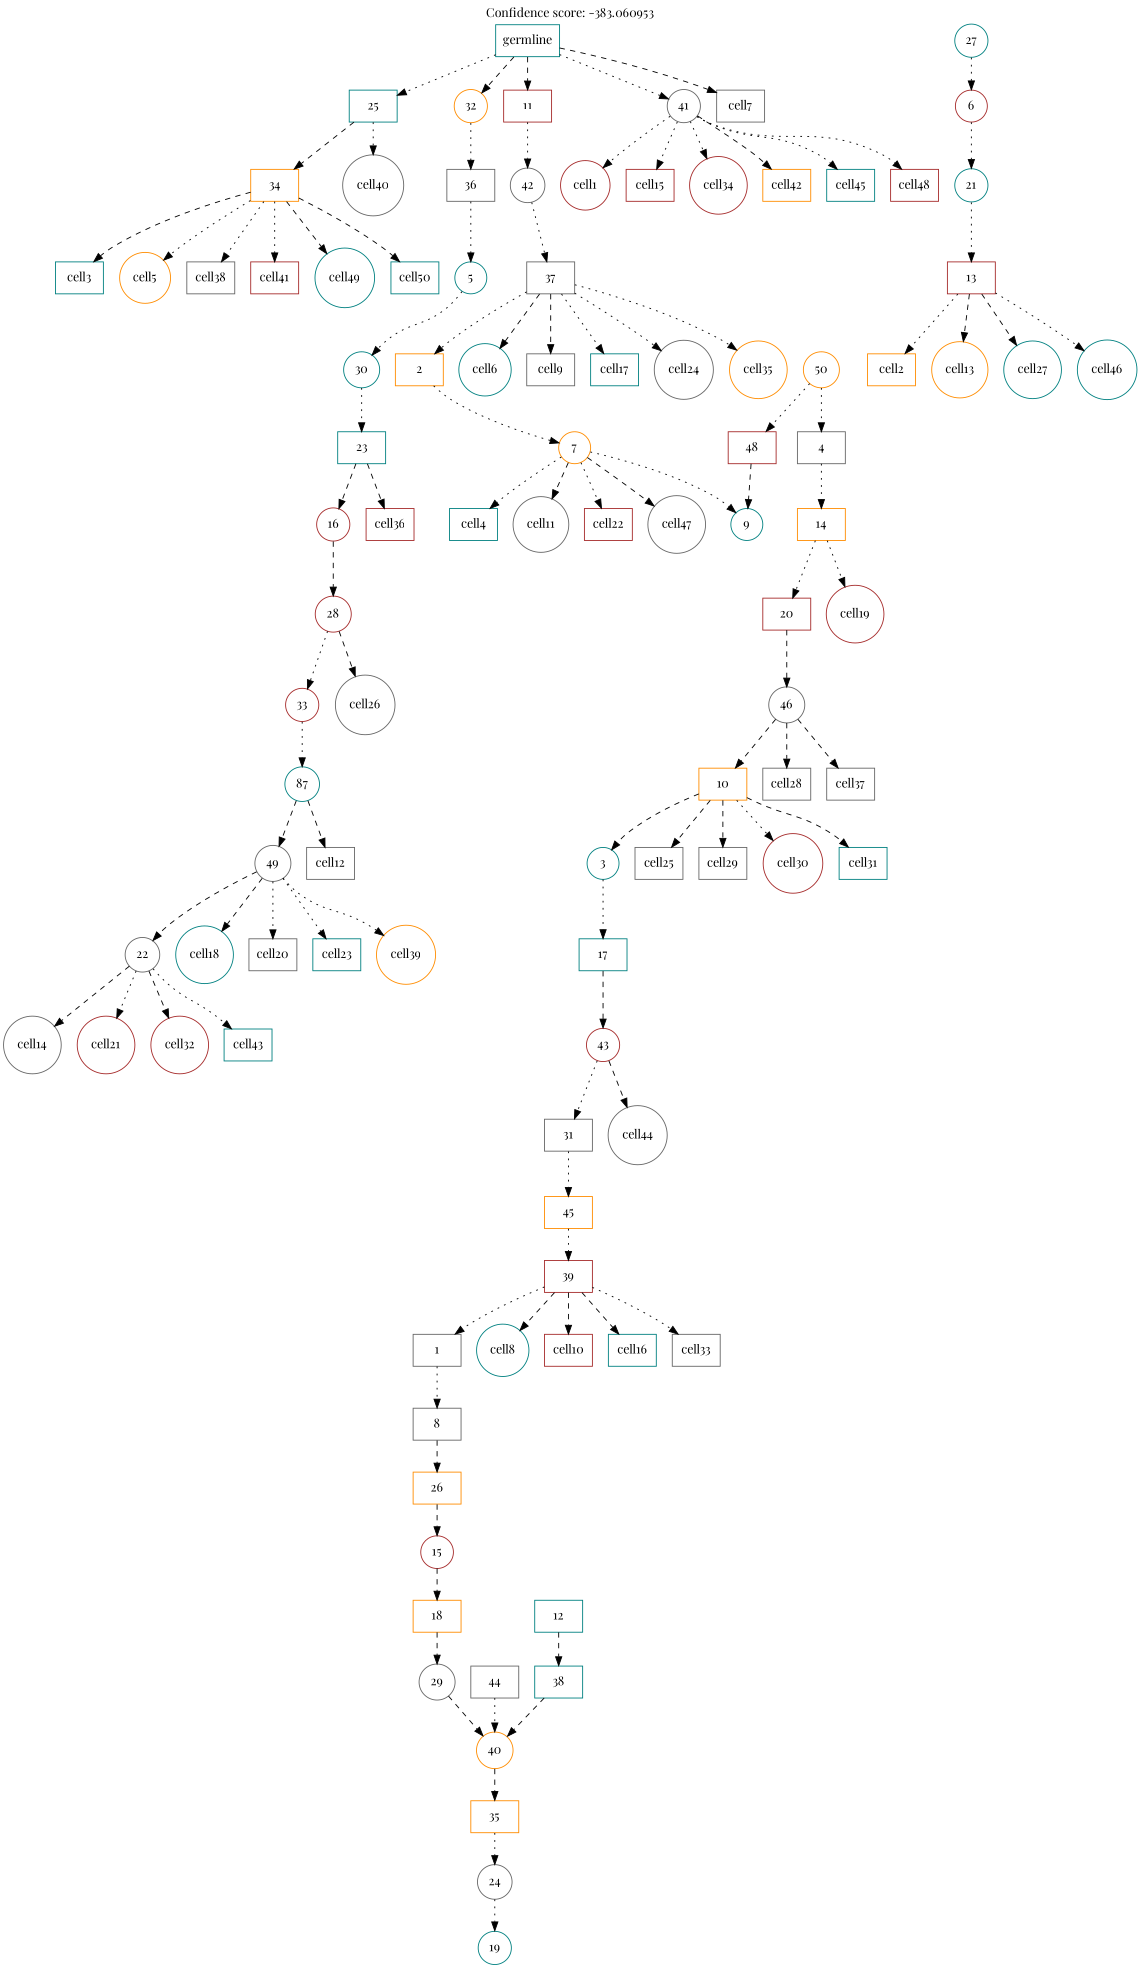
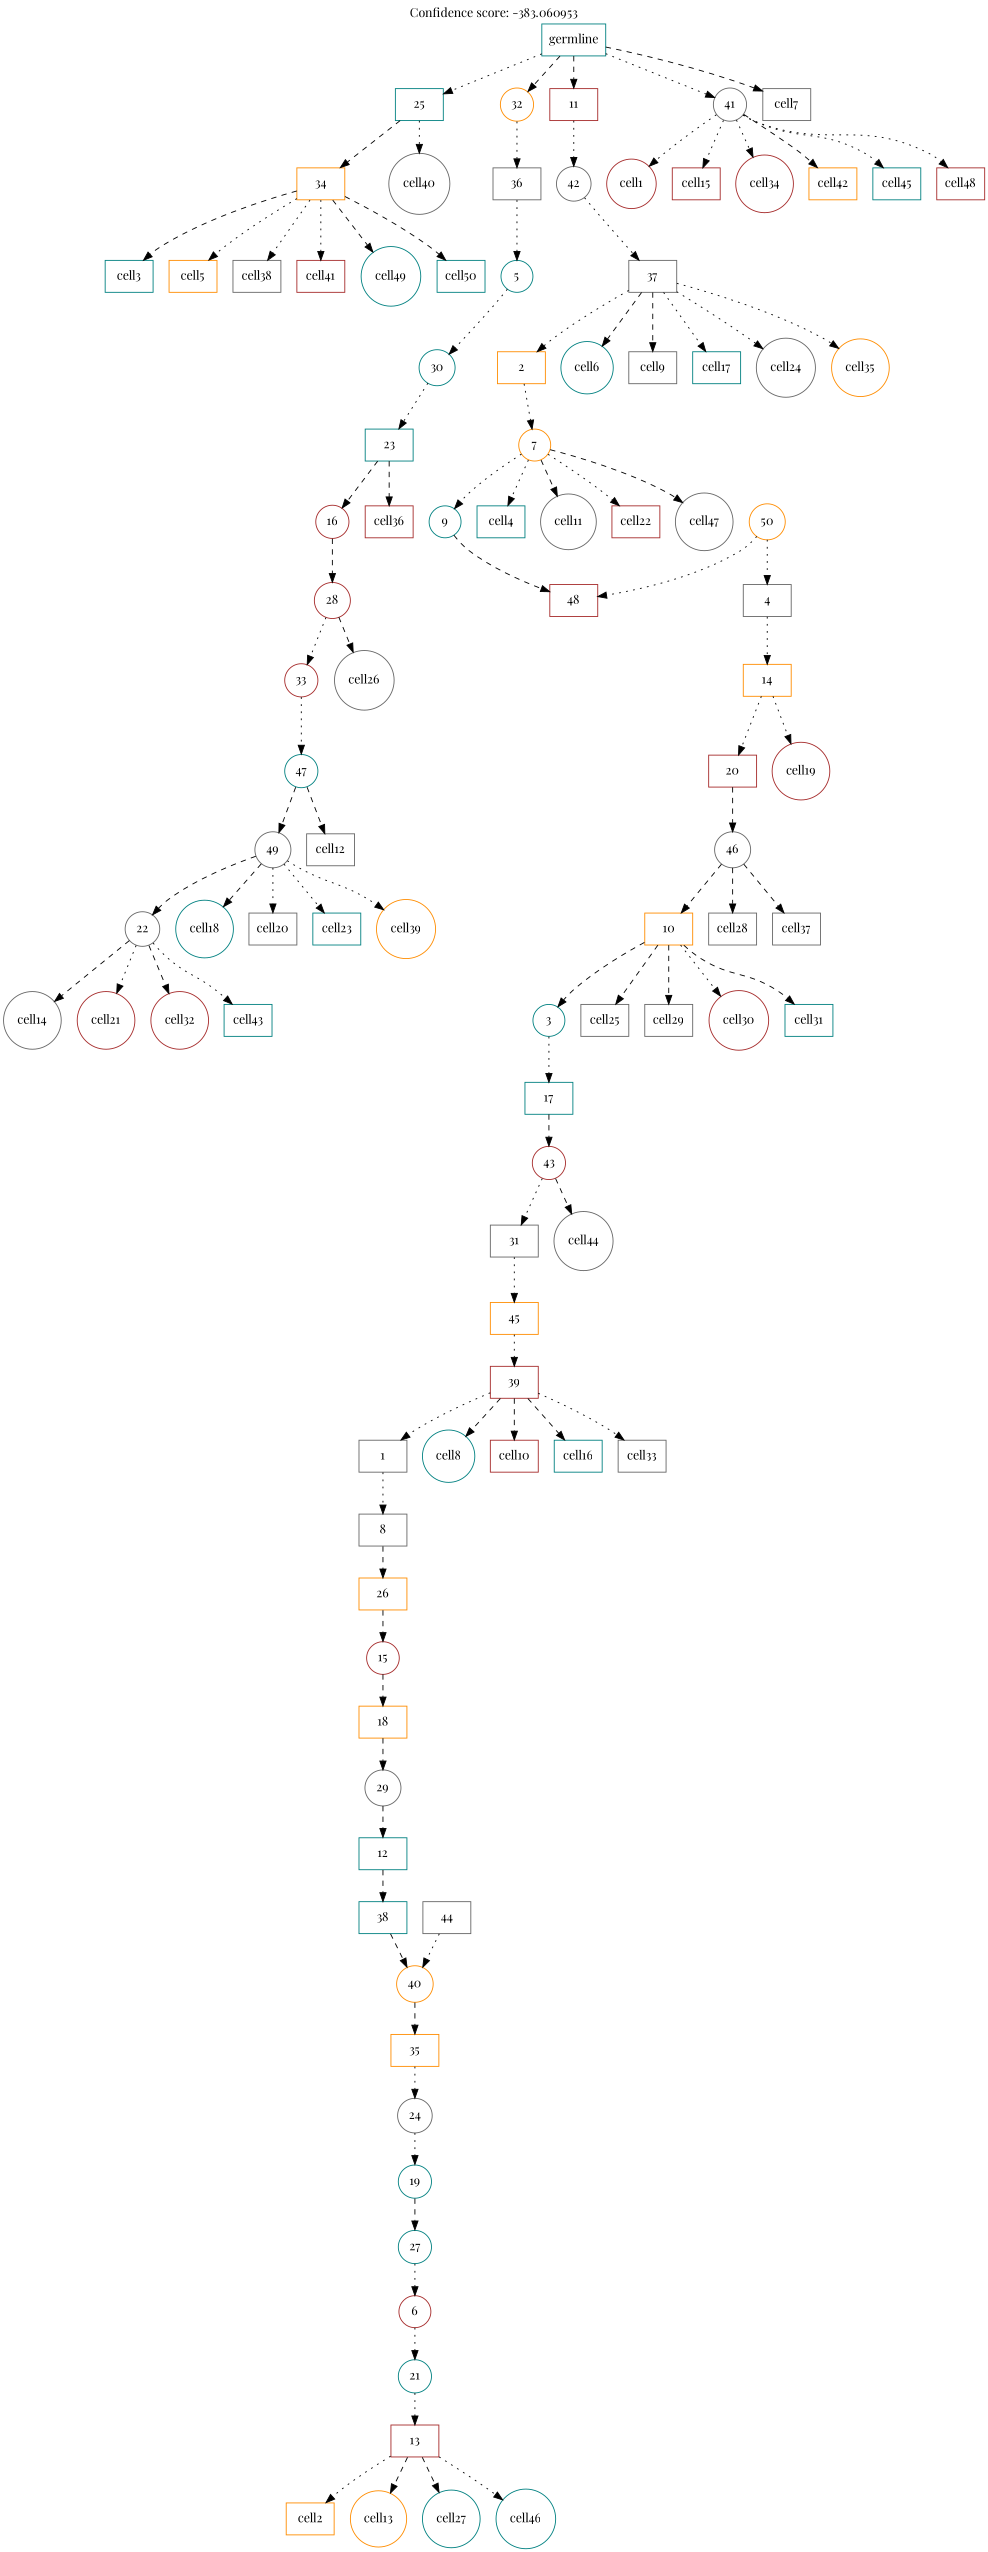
(145, 278) -> (193, 276)
(750, 482) -> (494, 567)
(302, 784) -> (301, 771)
(463, 1712) -> (383, 1817)
none -> (415, 2210)
